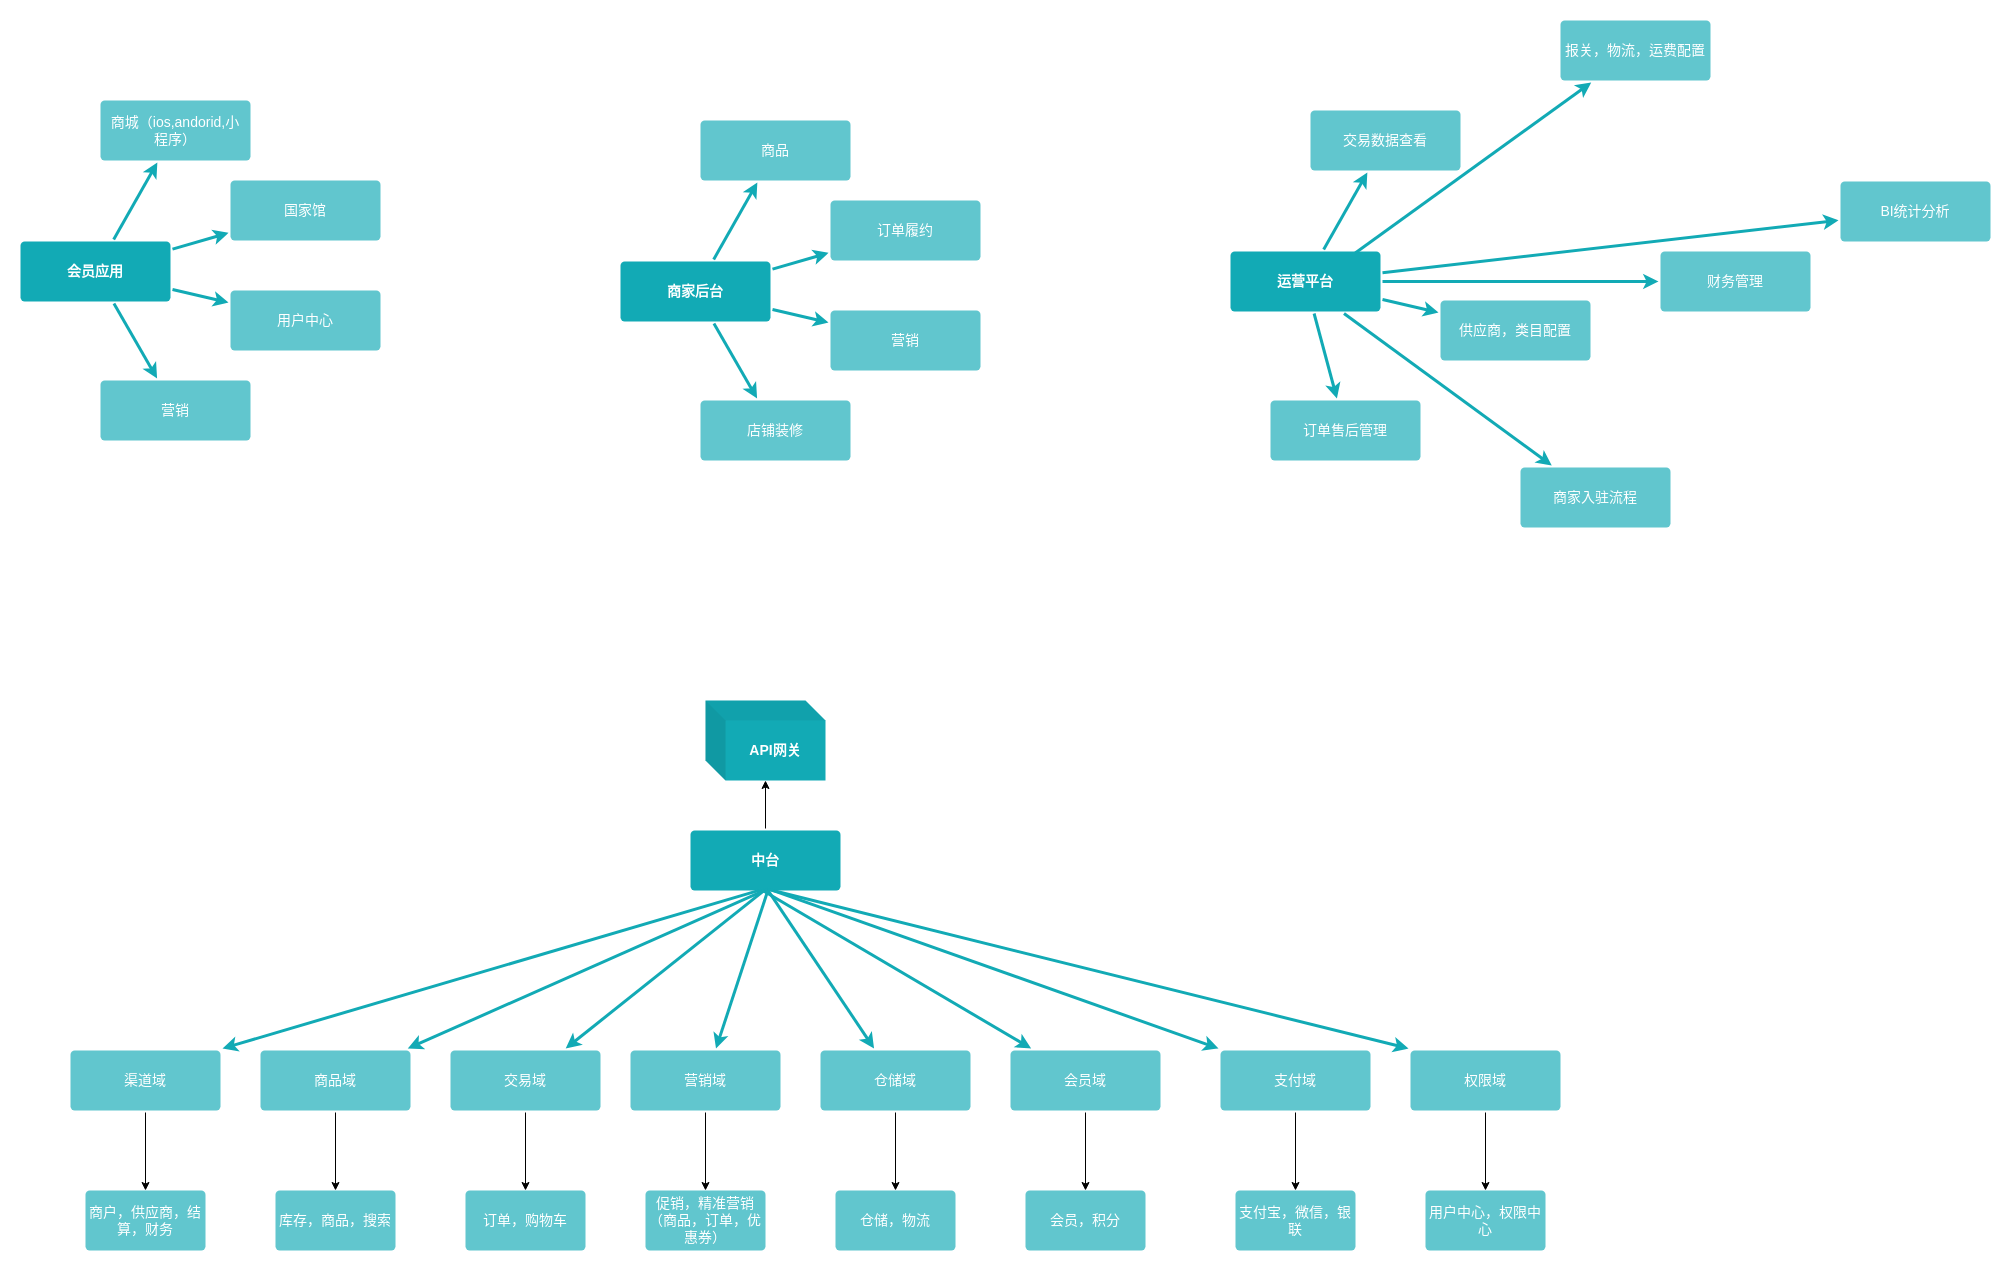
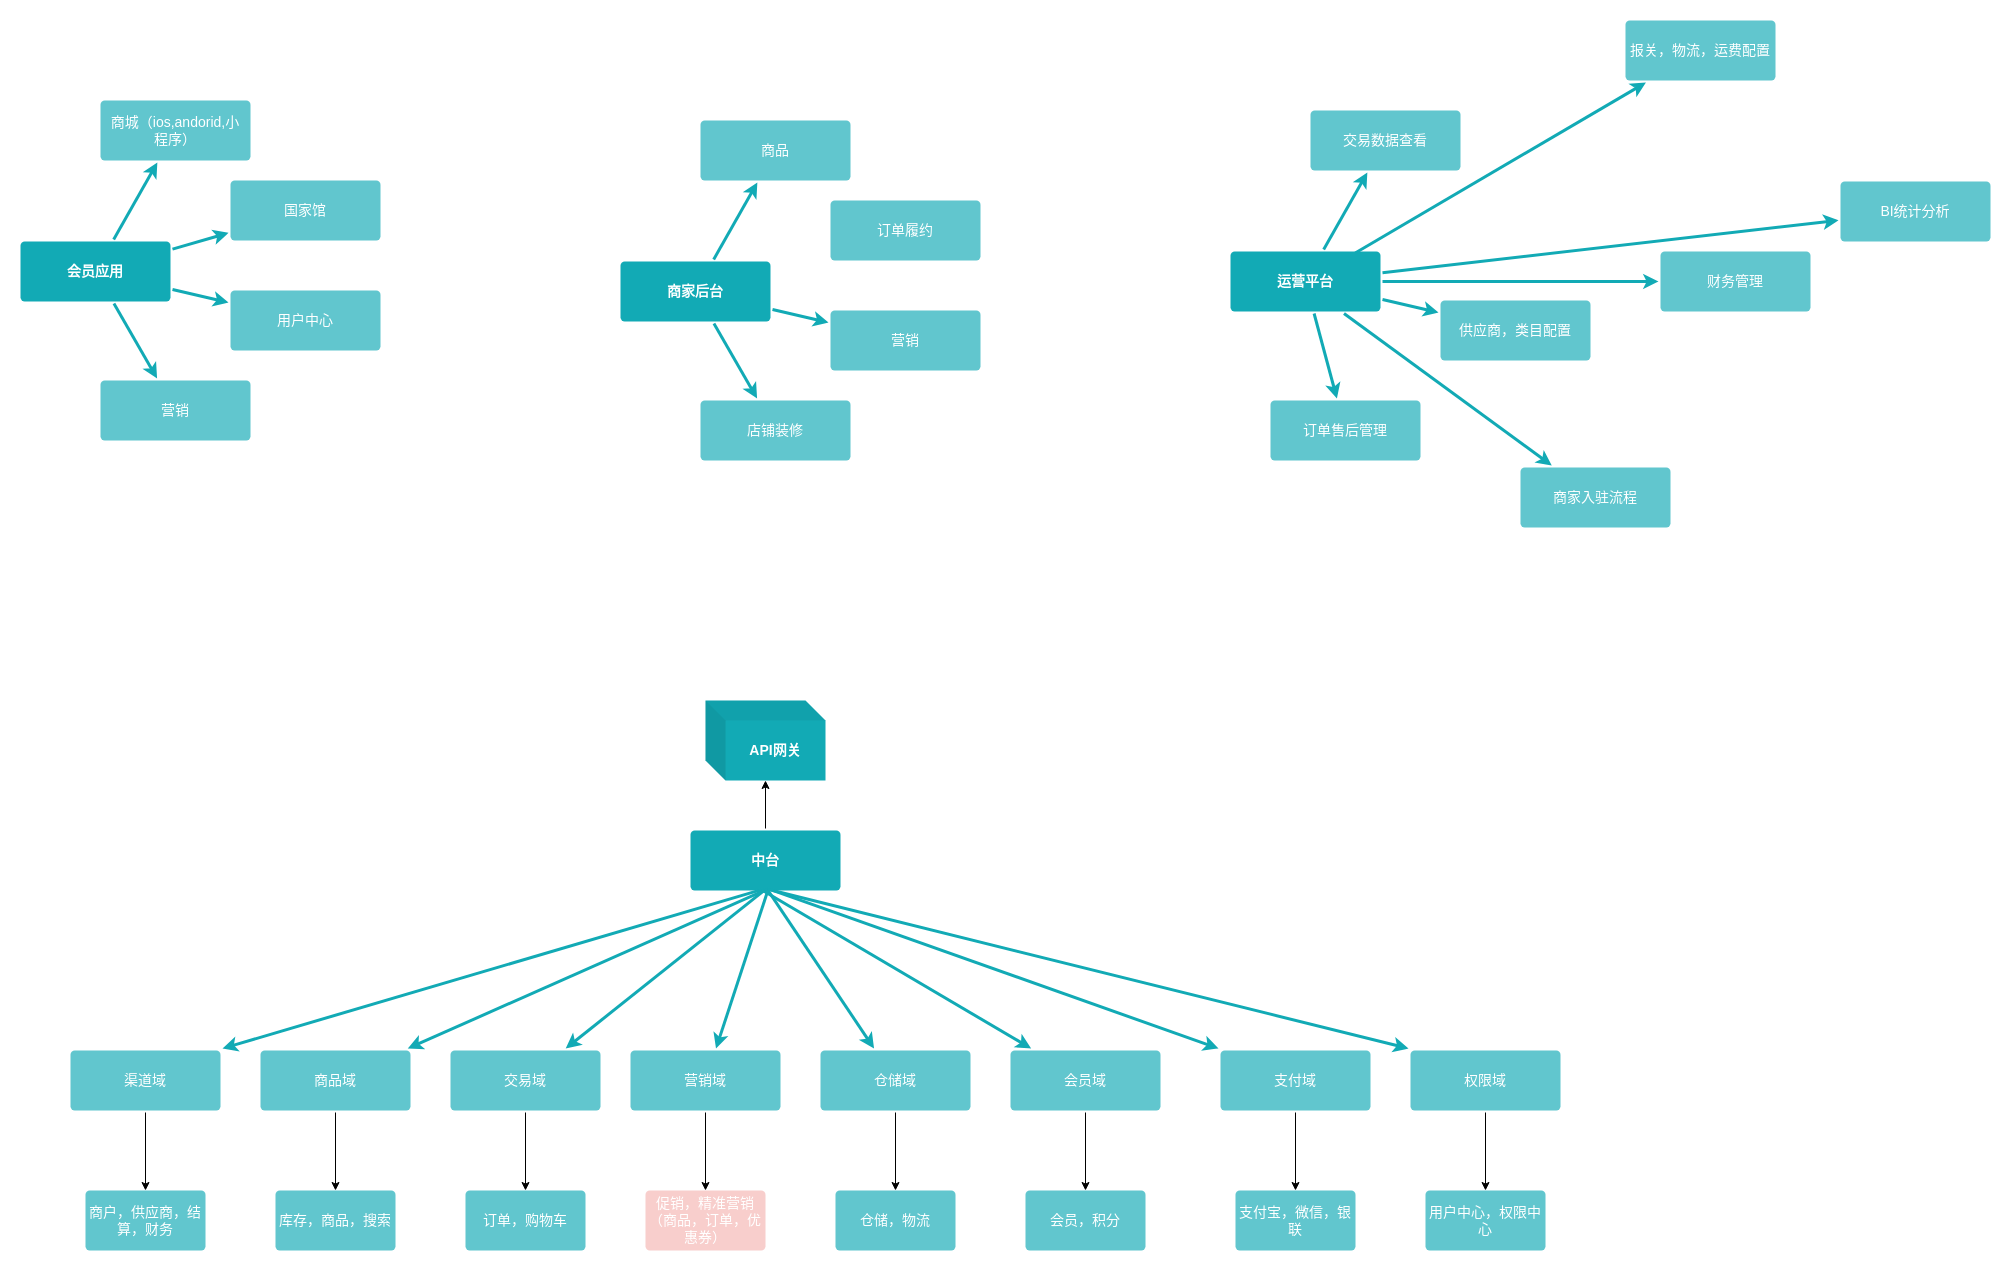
(1636, 51) -> (1701, 51)
(796, 262) -> none
(706, 1221) -> (706, 1221)
